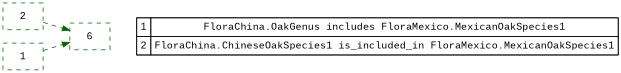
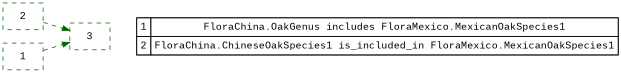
(90, 36) -> (90, 36)
